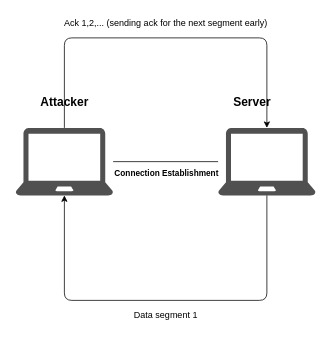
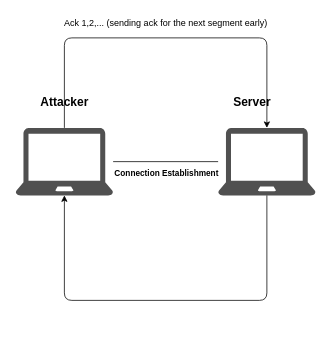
(165, 315) -> none
